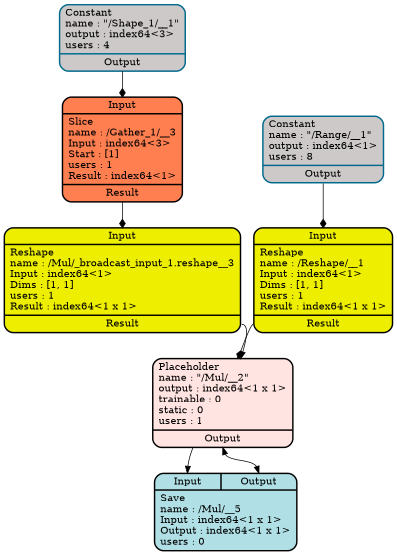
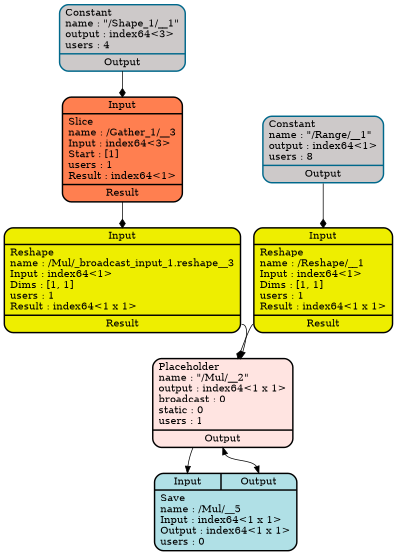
(190, 399) -> (192, 399)
